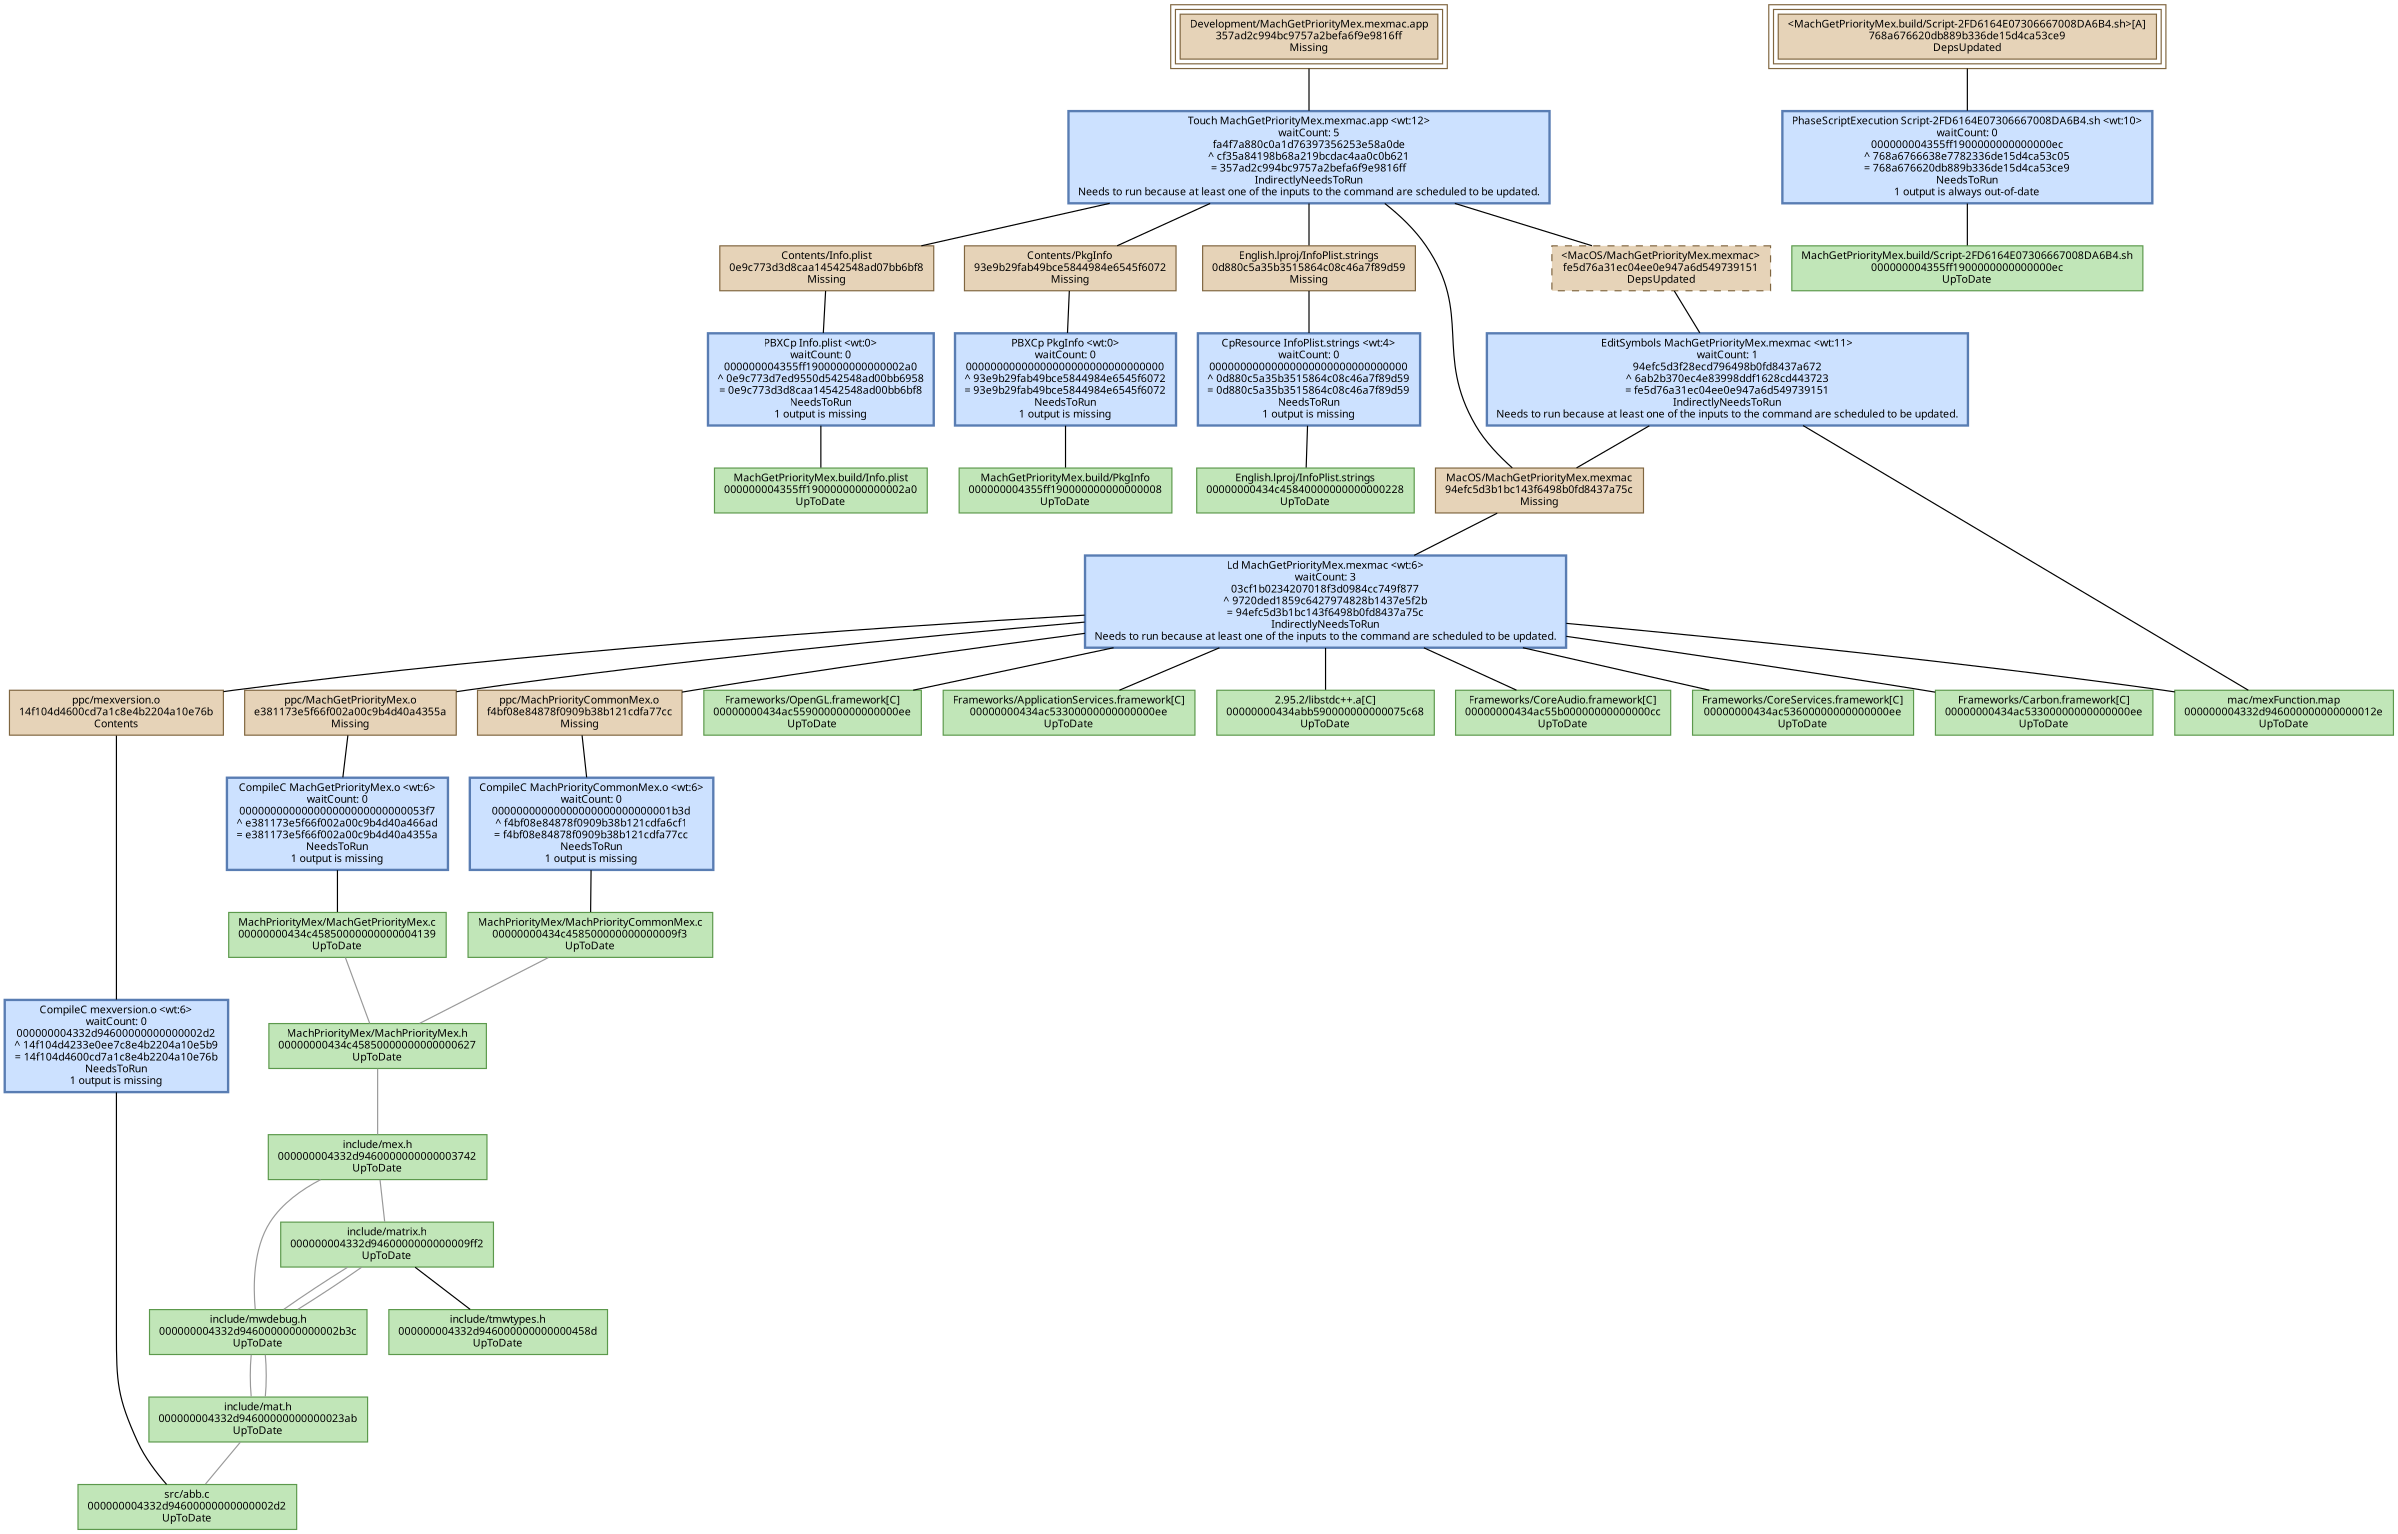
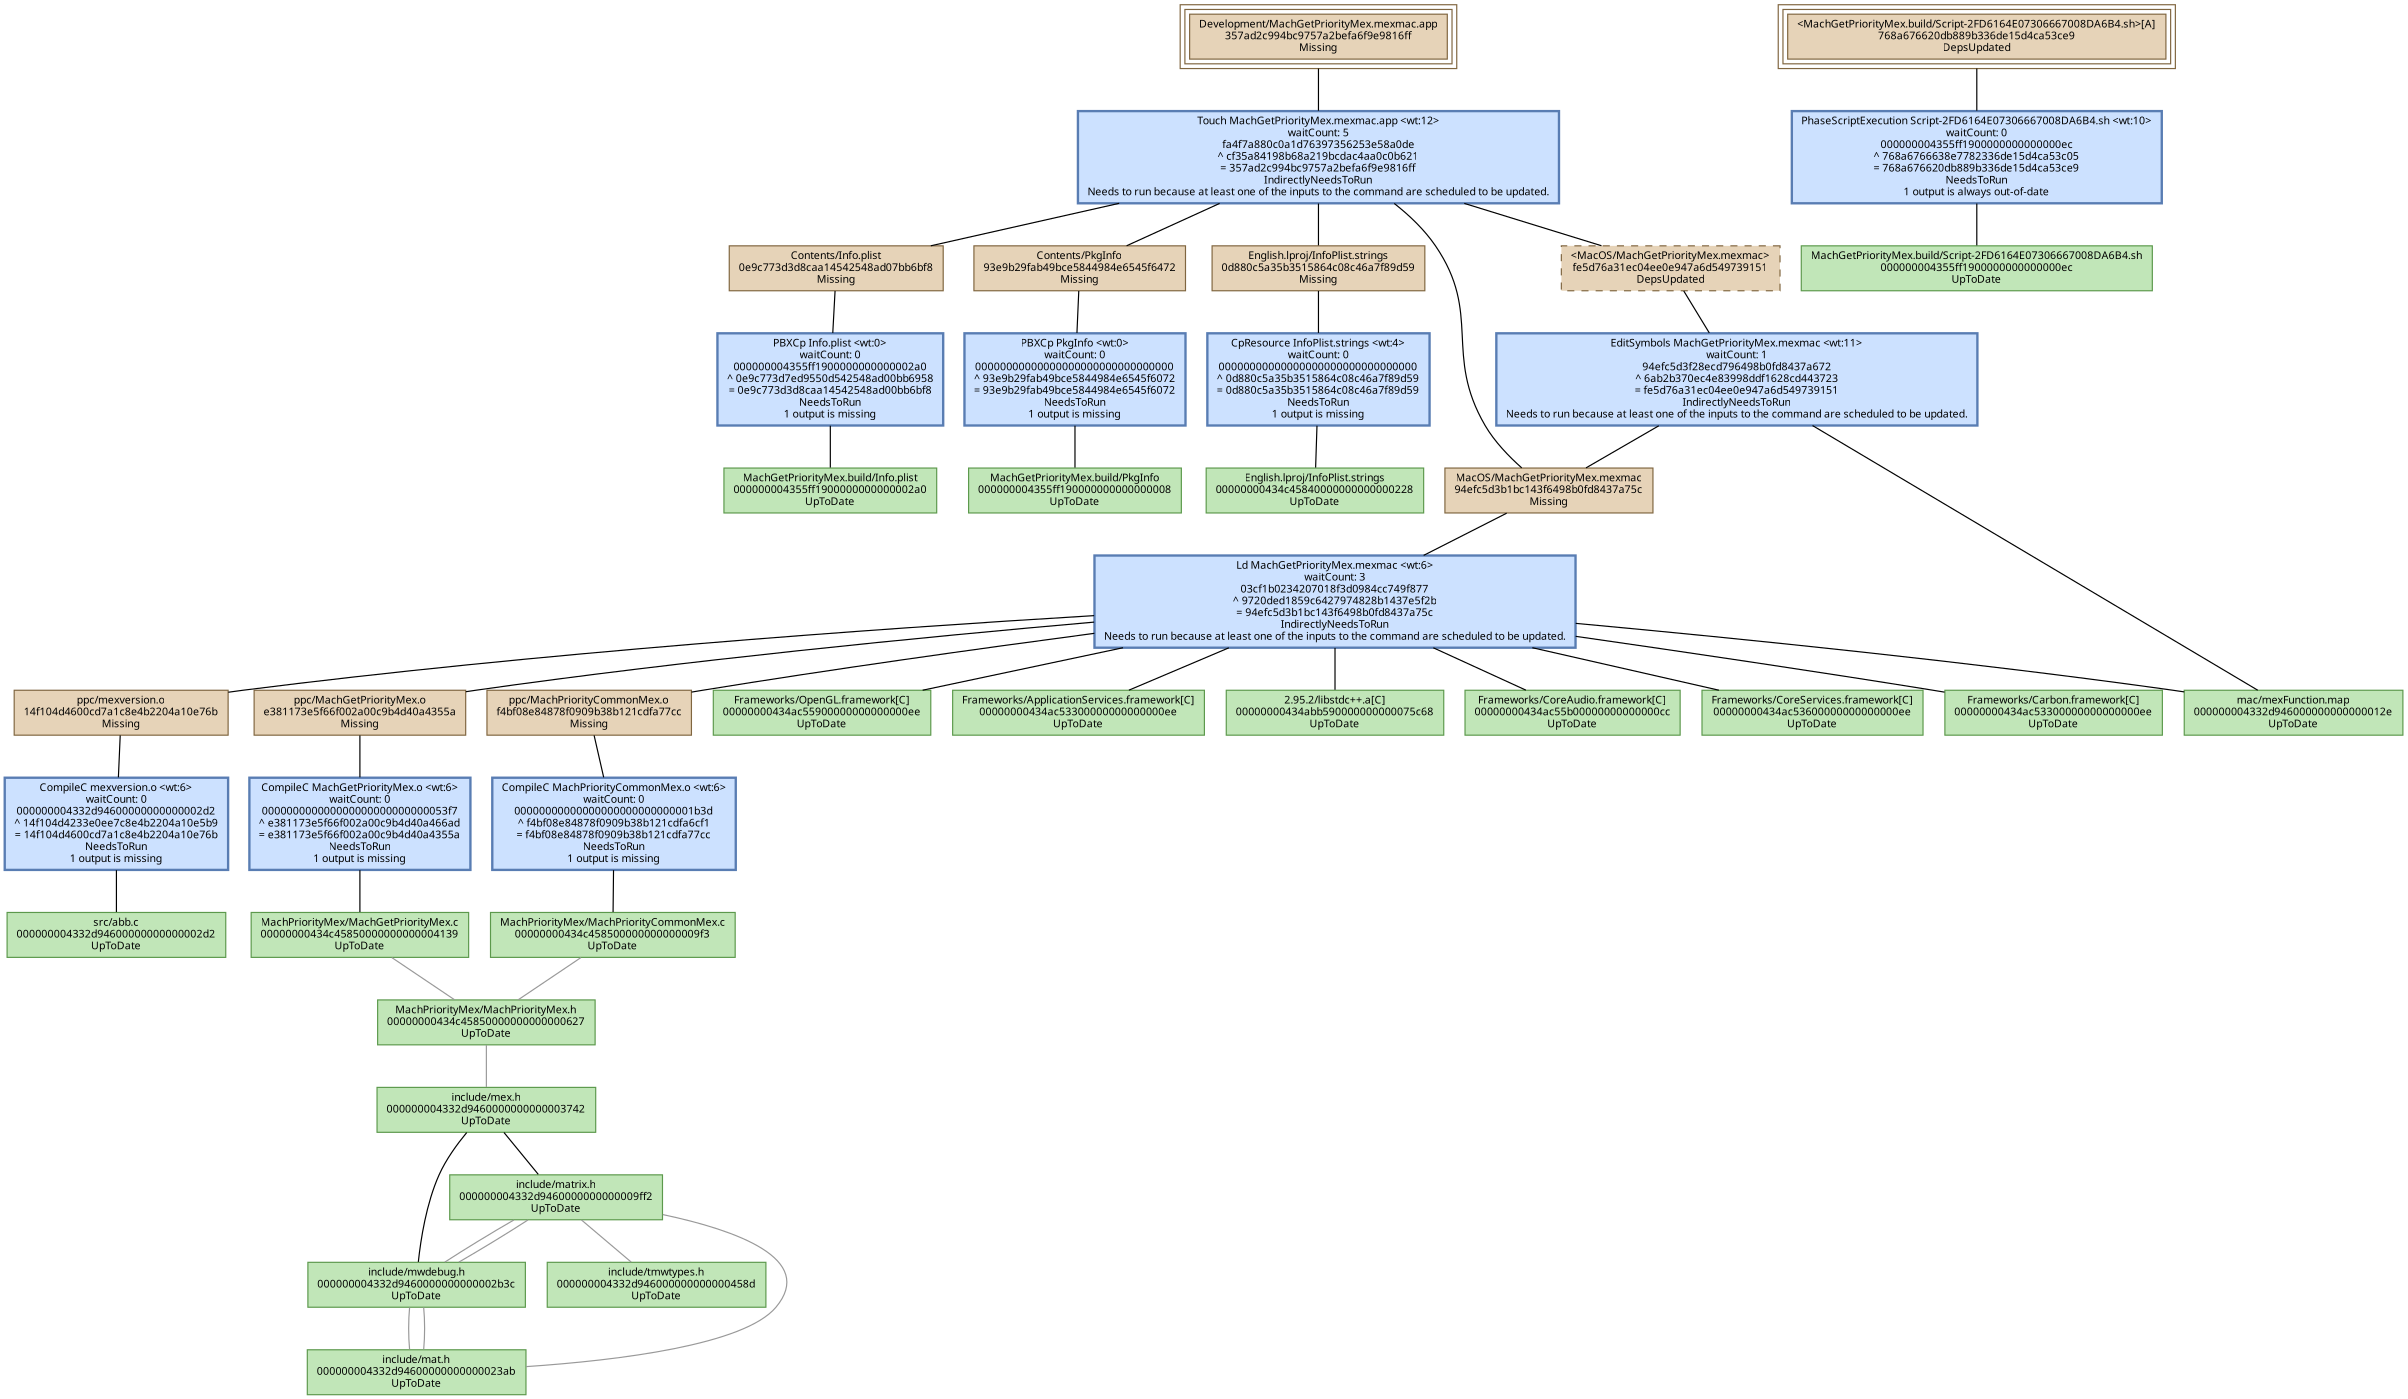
(1070, 268) -> (1080, 268)
(116, 713) -> (121, 713)
(382, 1201) -> (521, 1153)
(265, 1232) -> (432, 1193)
(443, 1288) -> (606, 1241)
(223, 1463) -> (741, 1330)
